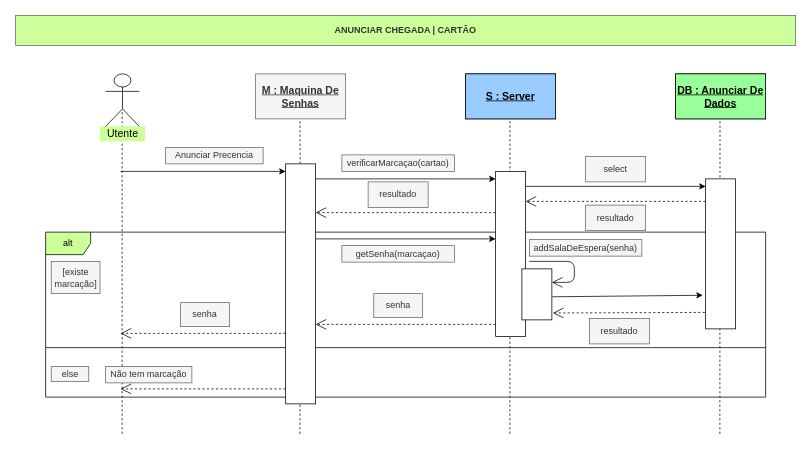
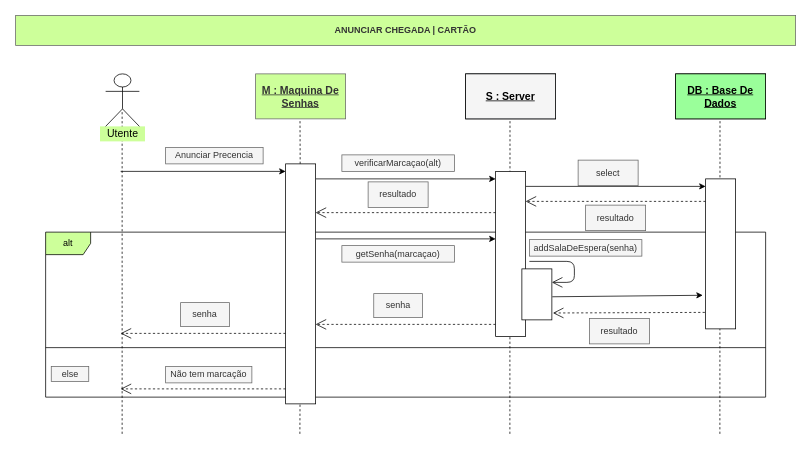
(300, 96) -> (300, 96)
(510, 96) -> (510, 96)
(720, 96) -> (720, 96)
(398, 163) -> (398, 163)
(615, 169) -> (608, 173)
(75, 278) -> none
(149, 375) -> (209, 375)
